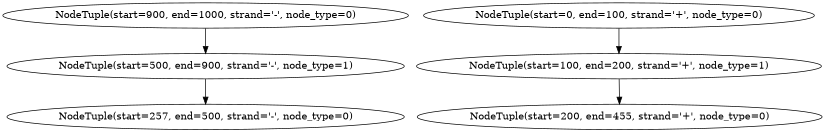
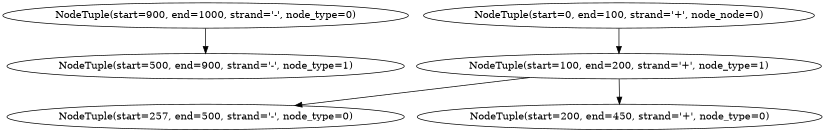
(619, 15) -> (619, 15)
(206, 88) -> (416, 91)
(620, 117) -> (620, 117)
